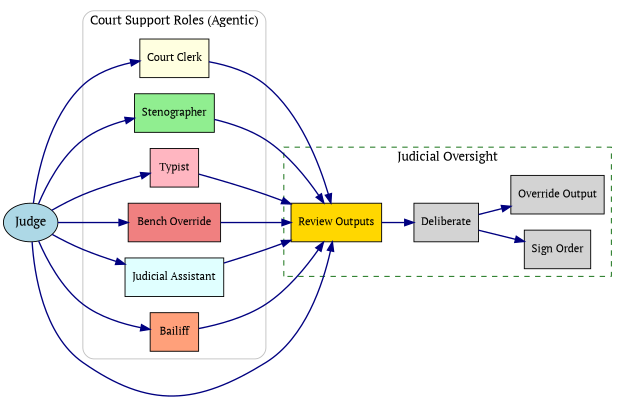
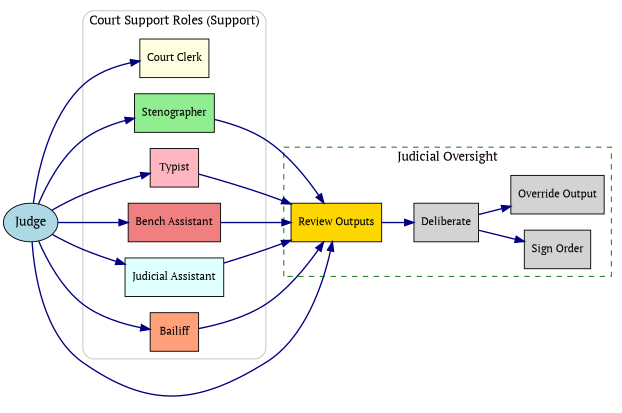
(174, 21) -> (174, 21)
(288, 109) -> none
(174, 223) -> (174, 223)
